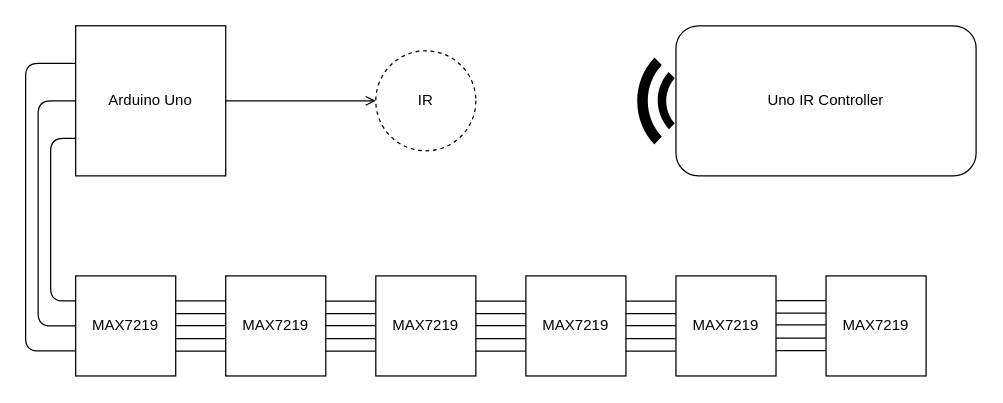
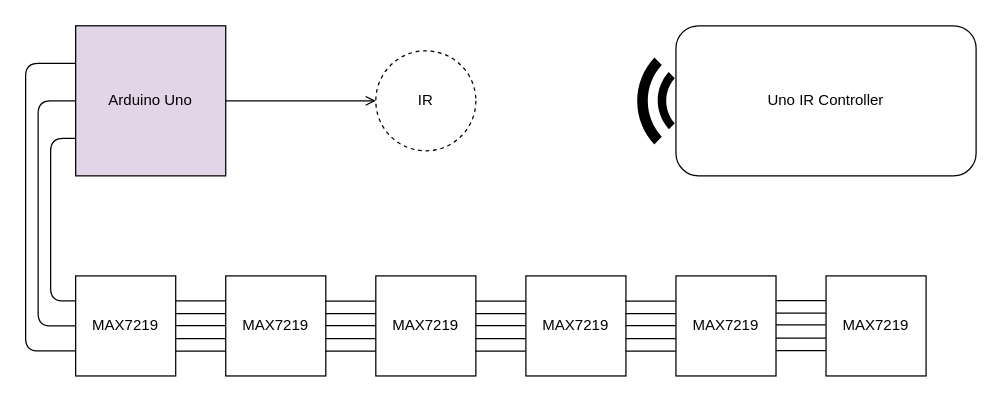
(151, 101) -> (151, 101)
